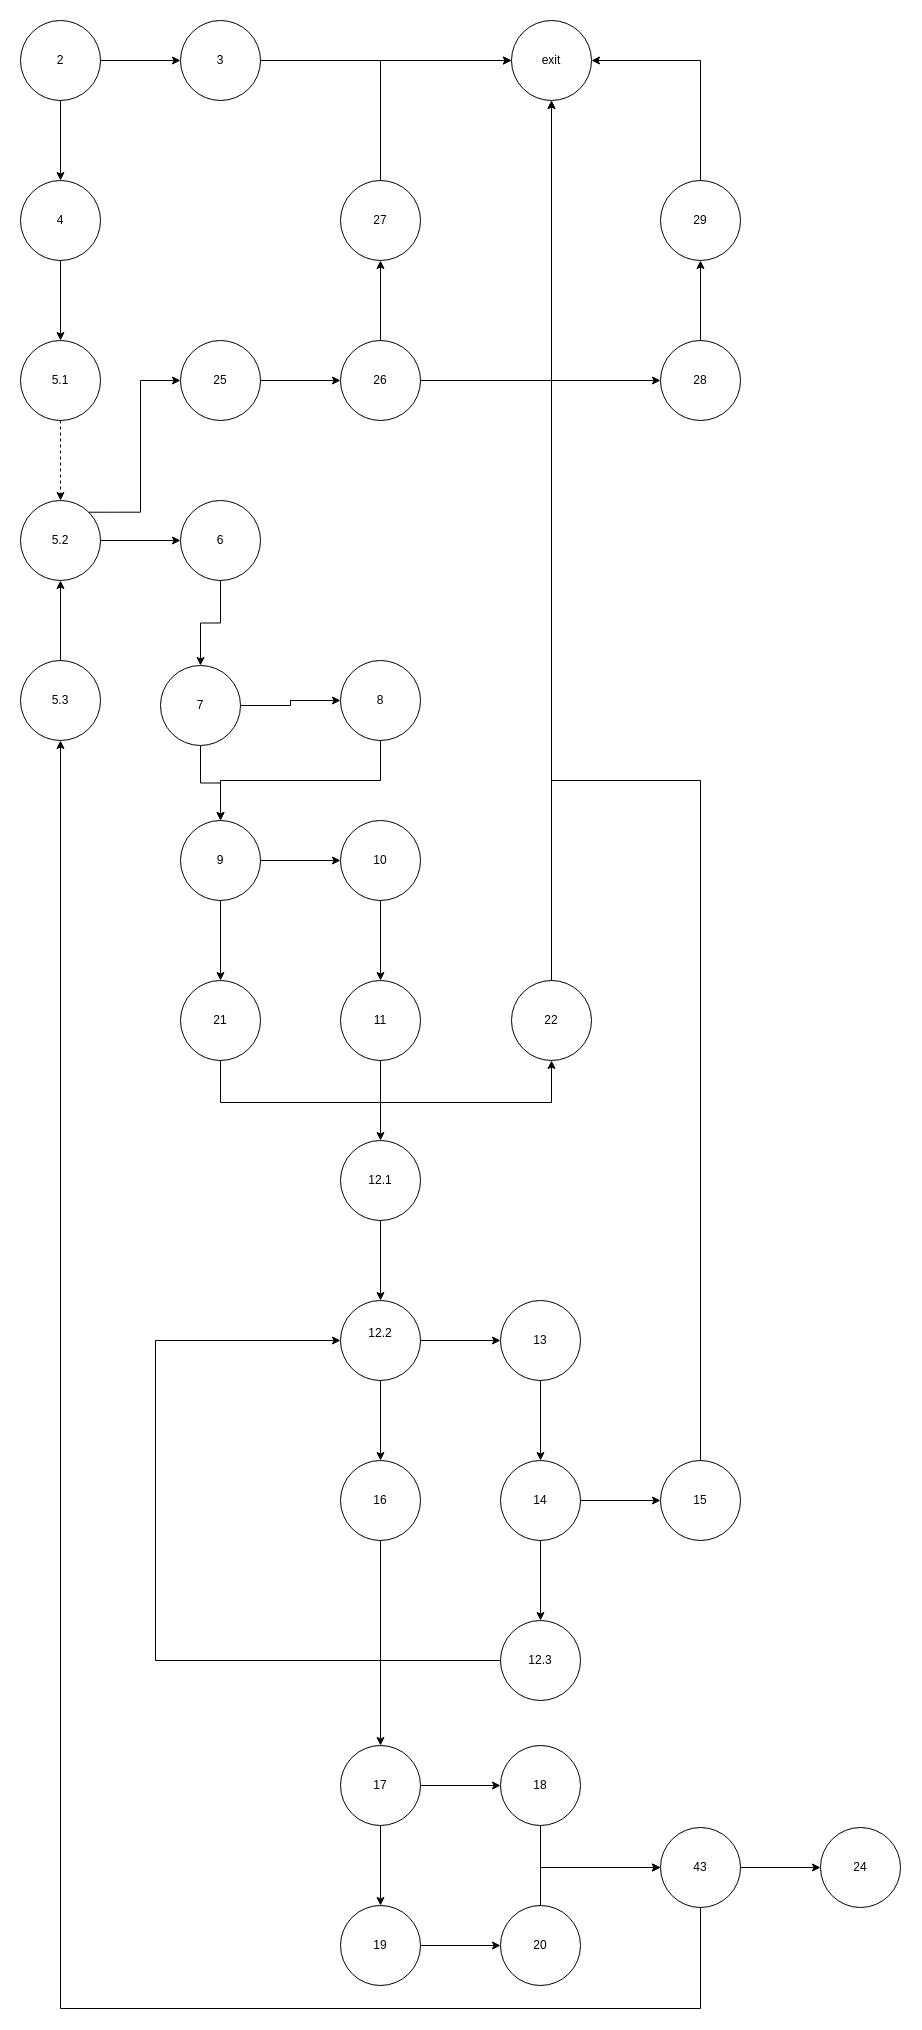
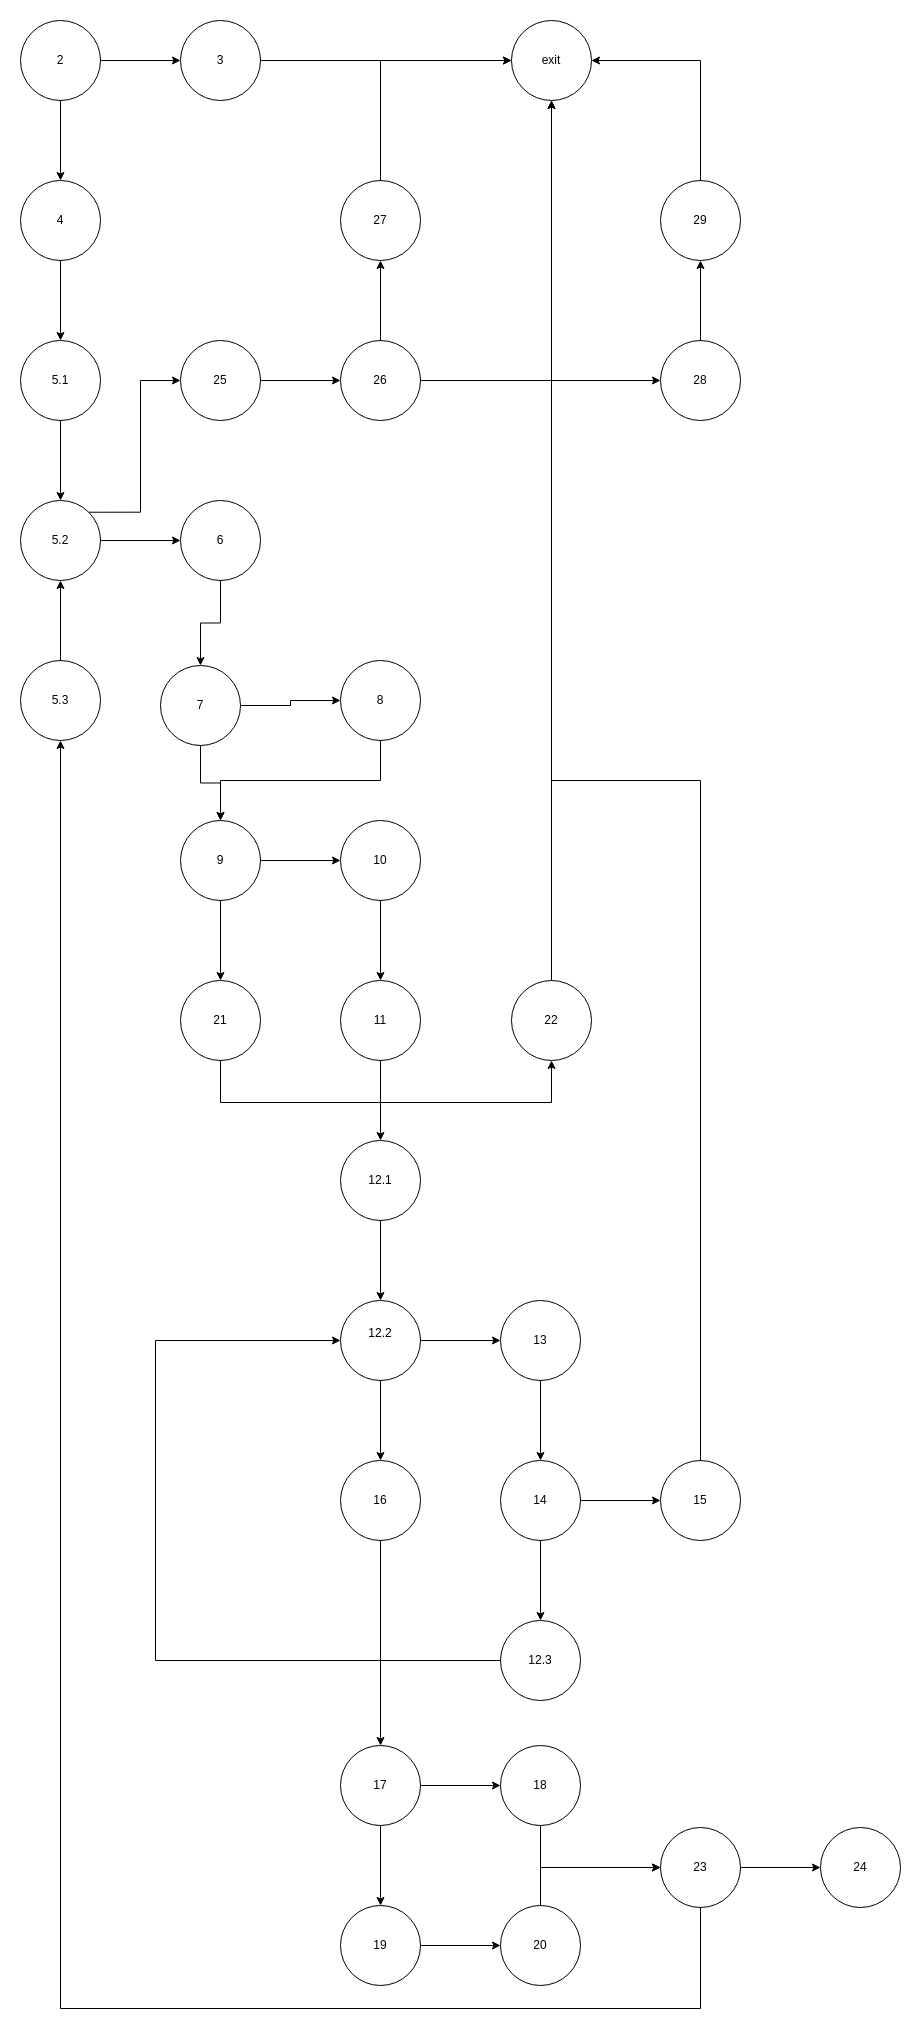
(61, 458) -> (61, 458)
(701, 1868) -> (701, 1868)
